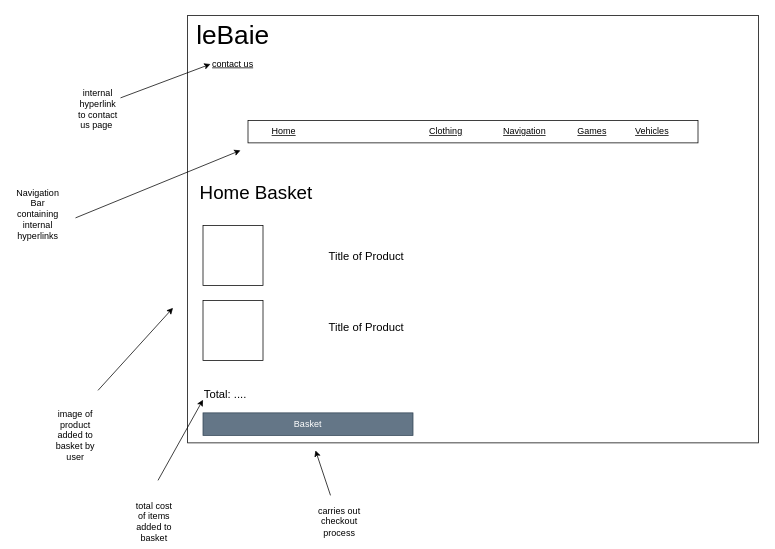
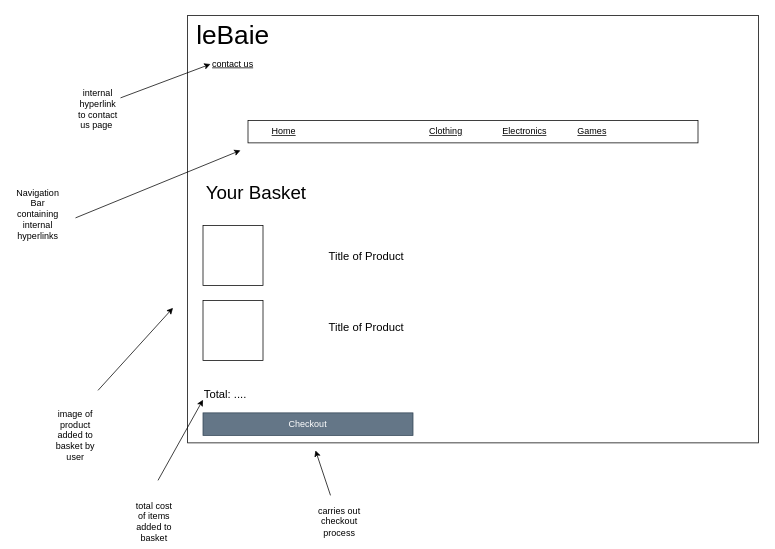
(525, 132) -> (525, 132)
(652, 132) -> none
(256, 192) -> (256, 192)
(308, 424) -> (308, 424)
